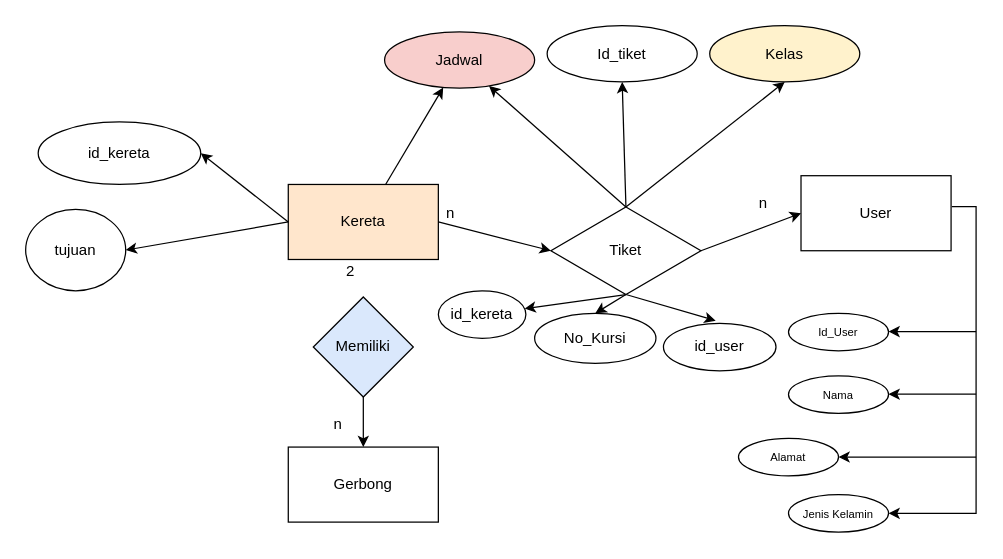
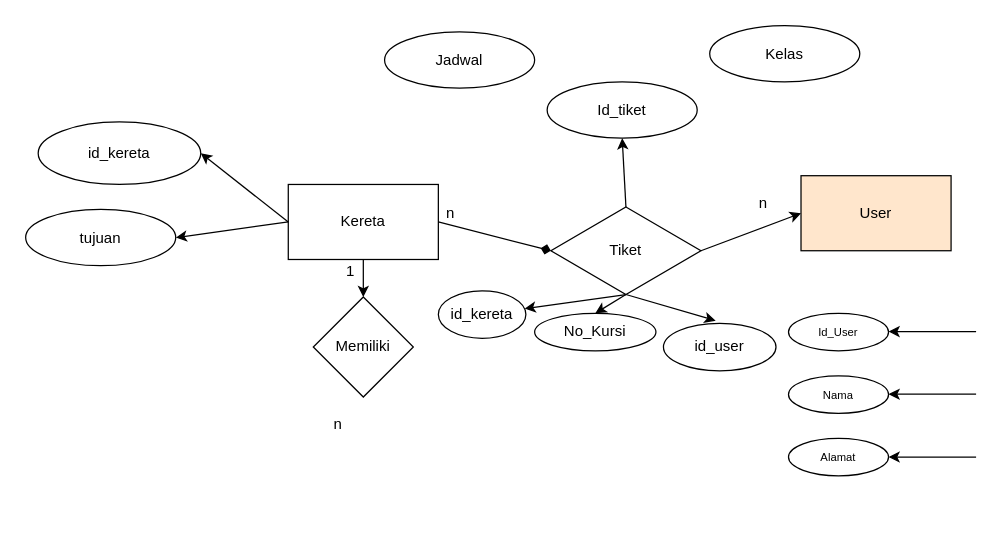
(622, 54) -> (622, 110)
(784, 54) -> (784, 54)
(459, 60) -> (459, 60)
(412, 139) -> (363, 274)
(702, 147) -> none
(559, 148) -> none
(876, 213) -> (876, 213)
(363, 222) -> (363, 222)
(541, 248) -> (540, 248)
(76, 250) -> (101, 238)
(351, 272) -> (351, 272)
(595, 338) -> (595, 332)
(363, 347) -> (363, 347)
(976, 387) -> none
(363, 418) -> none
(788, 457) -> (838, 457)
(363, 484) -> none
(838, 513) -> none
